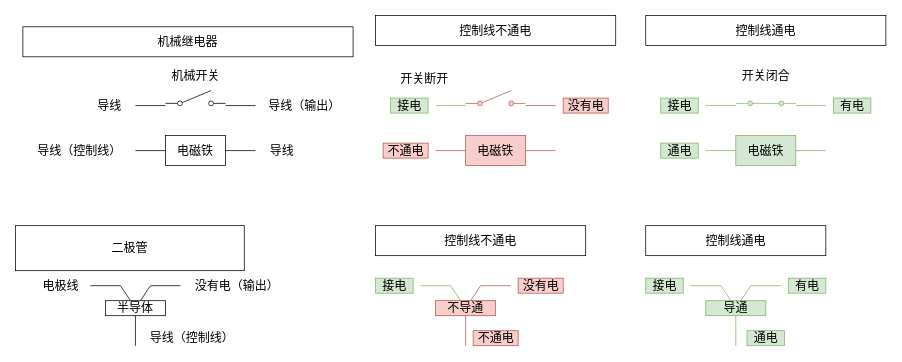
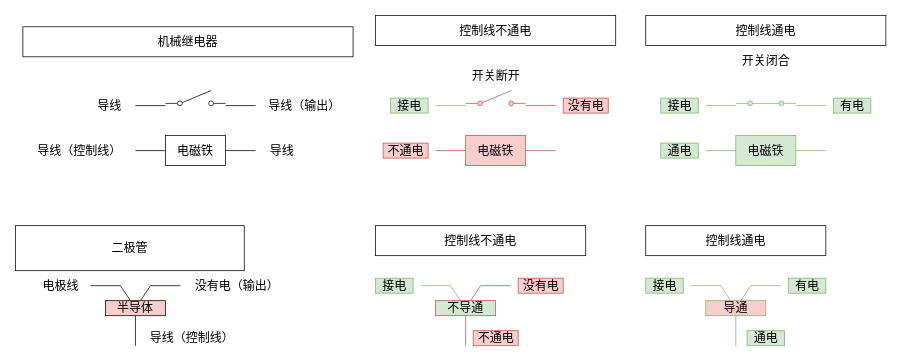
(195, 75) -> none
(765, 75) -> (765, 60)
(424, 79) -> (495, 75)
(135, 308) -> (135, 308)
(465, 308) -> (465, 308)
(735, 308) -> (735, 308)
